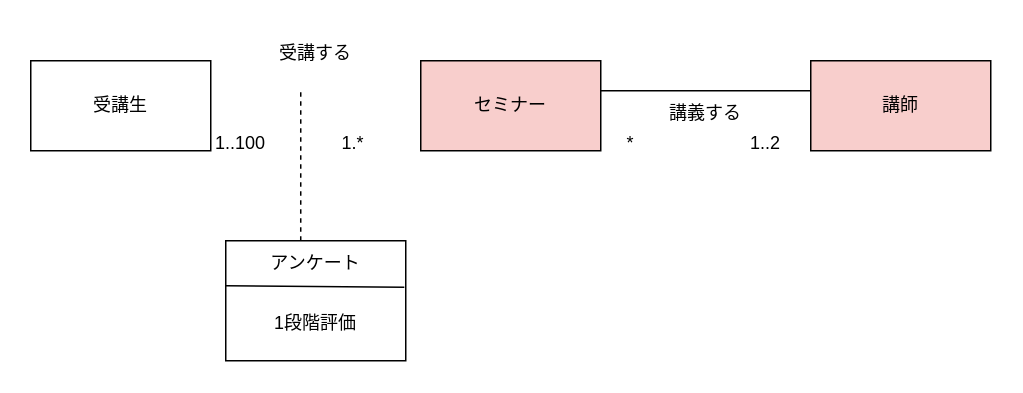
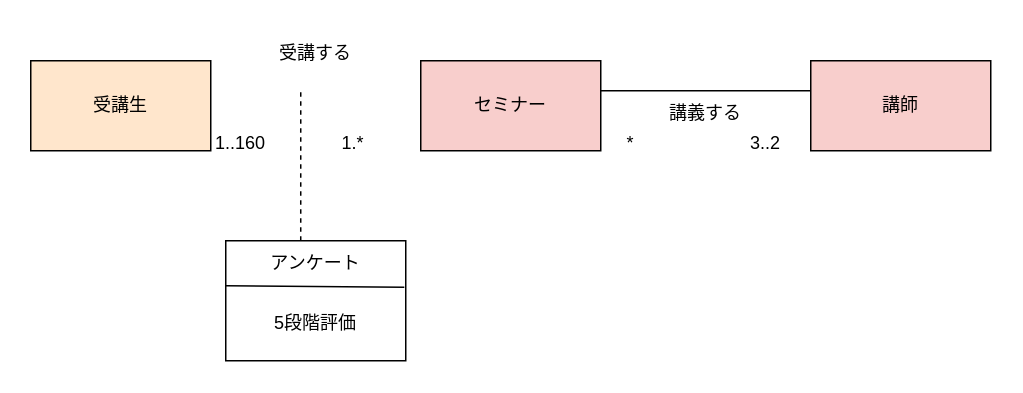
(121, 106) -> (121, 106)
(241, 143) -> (241, 143)
(766, 143) -> (766, 143)
(316, 323) -> (316, 323)
